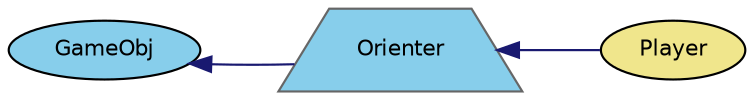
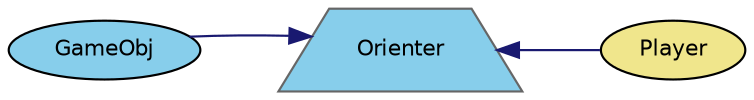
(253, 65) -> (239, 35)
